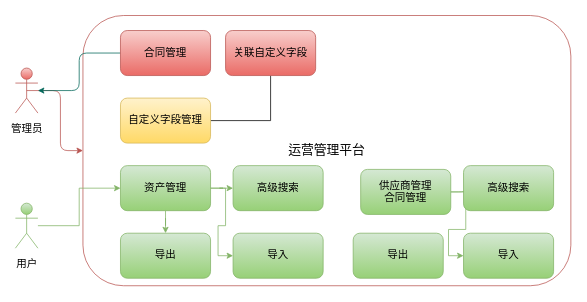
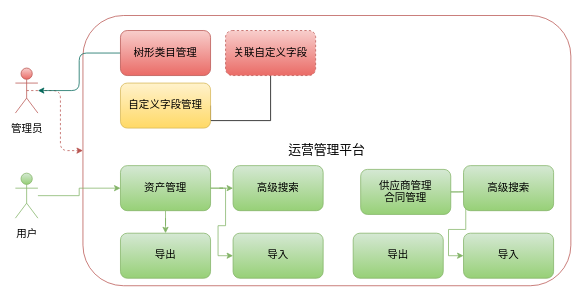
(165, 53) -> (165, 53)
(270, 53) -> (270, 53)
(165, 120) -> (165, 105)
(60, 127) -> (60, 127)
(27, 225) -> (27, 195)
